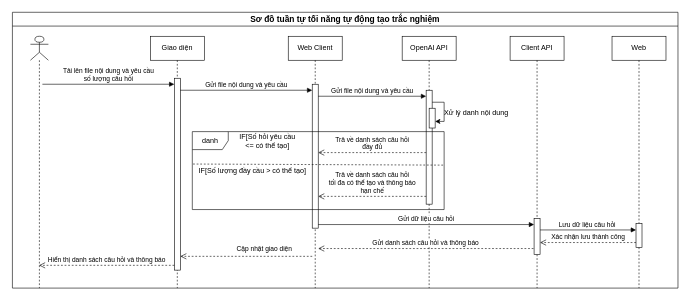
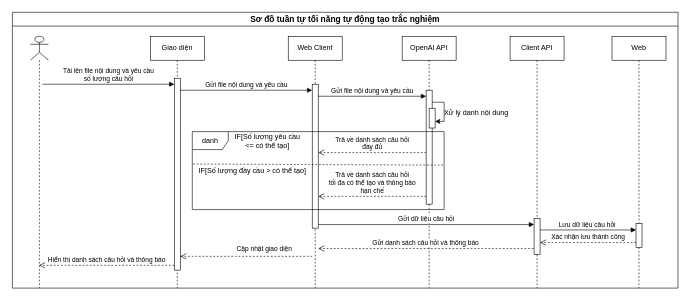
(268, 141) -> (268, 141)
